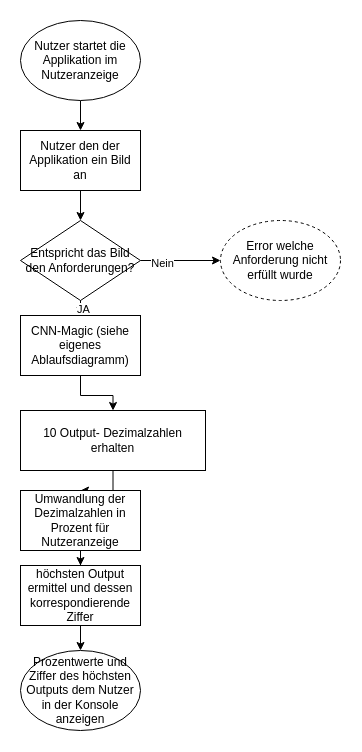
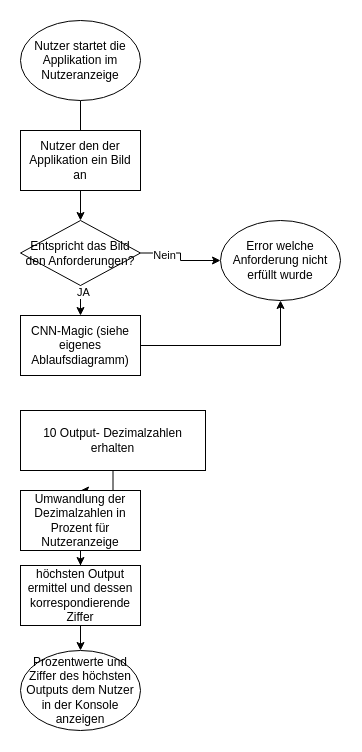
(81, 122) -> (81, 125)
(81, 261) -> (81, 253)
(281, 261) -> (281, 261)
(91, 396) -> (230, 346)
